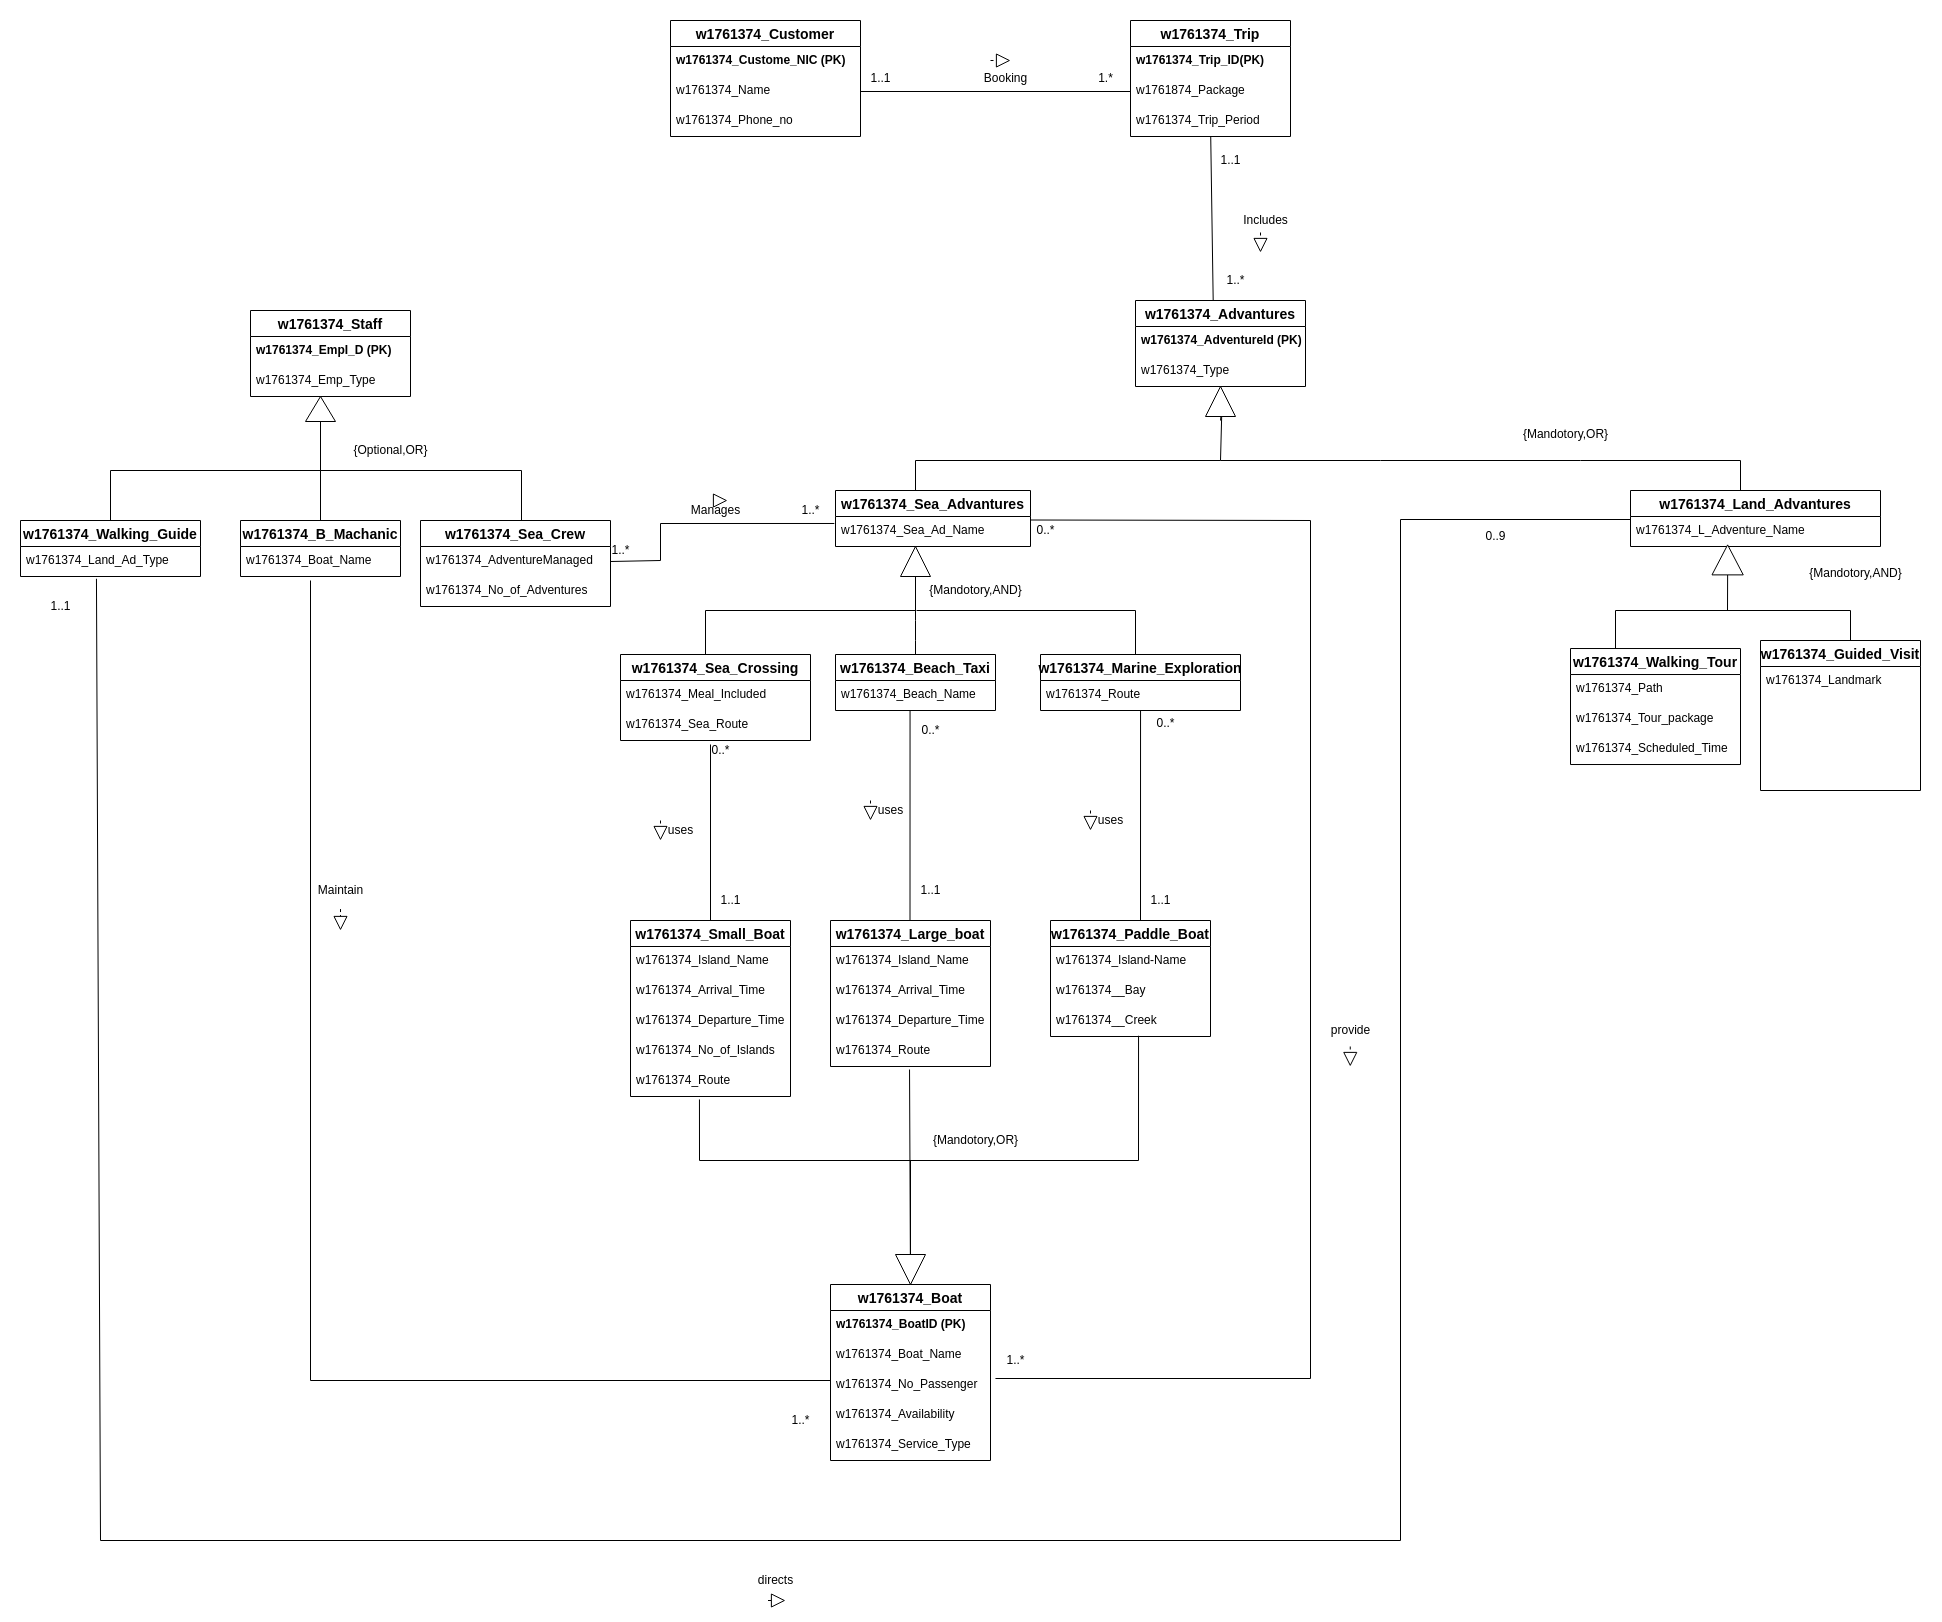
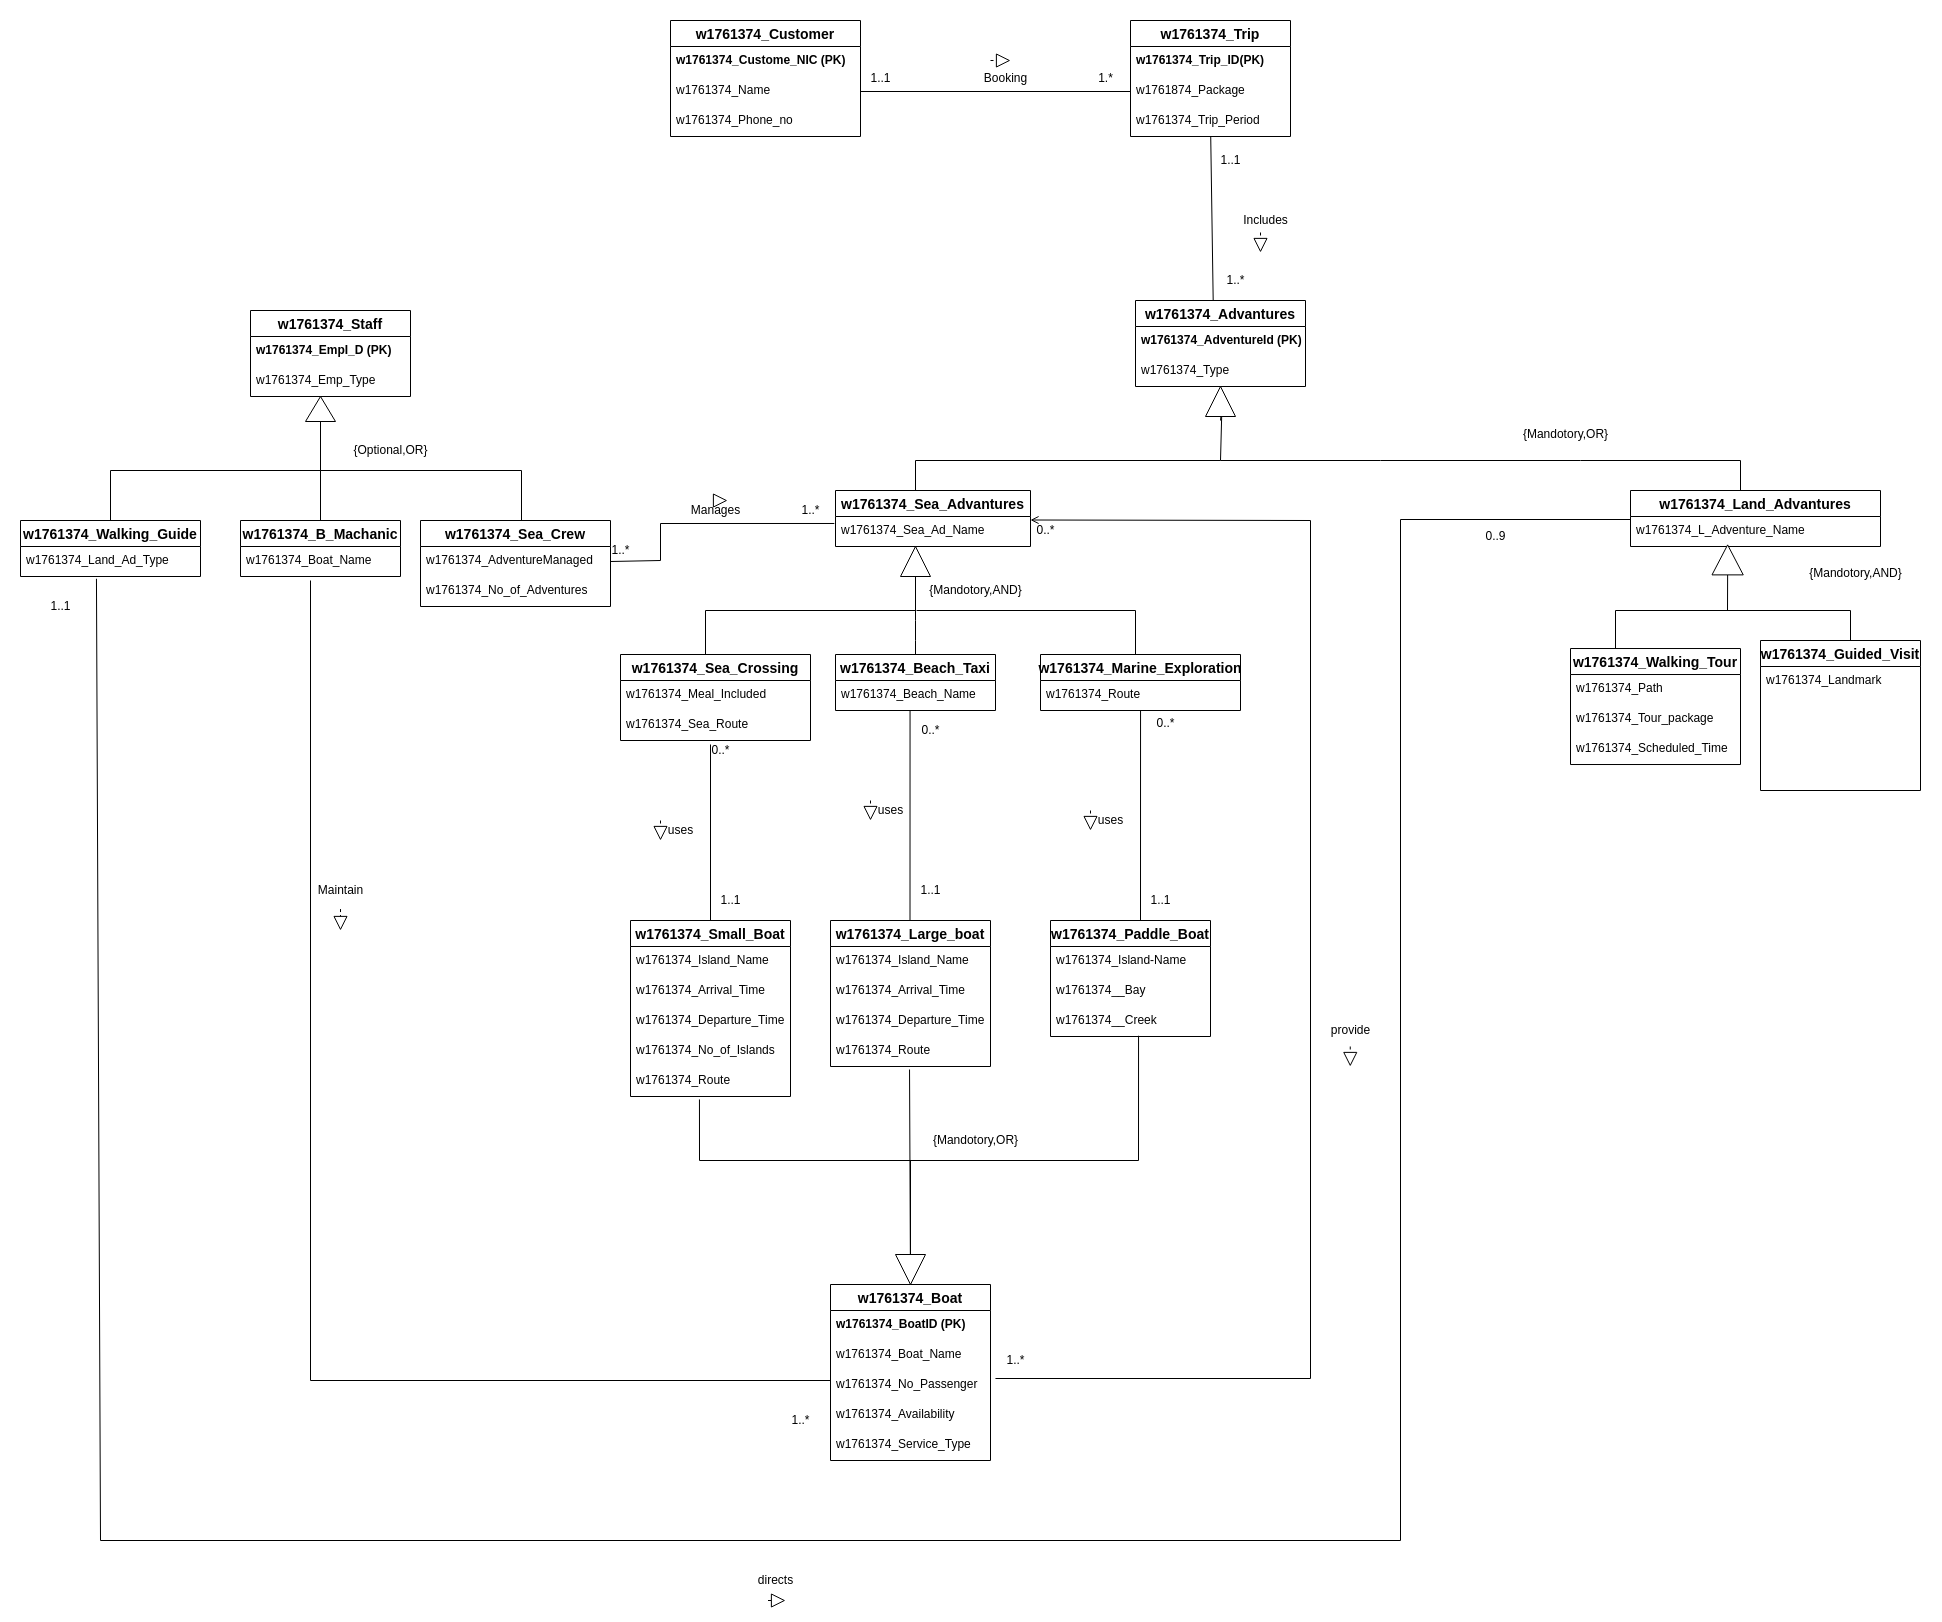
(1036, 520) -> (1036, 520)
